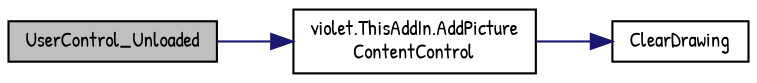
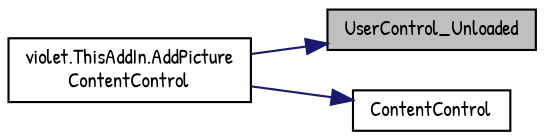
(244, 41) -> (279, 50)
(680, 41) -> (432, 111)
